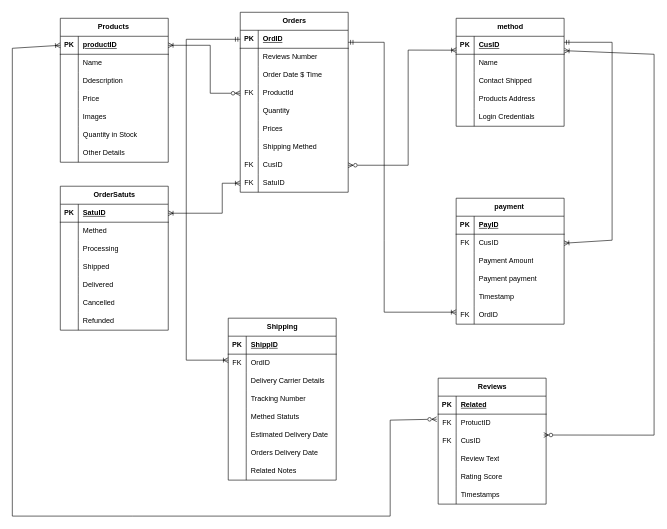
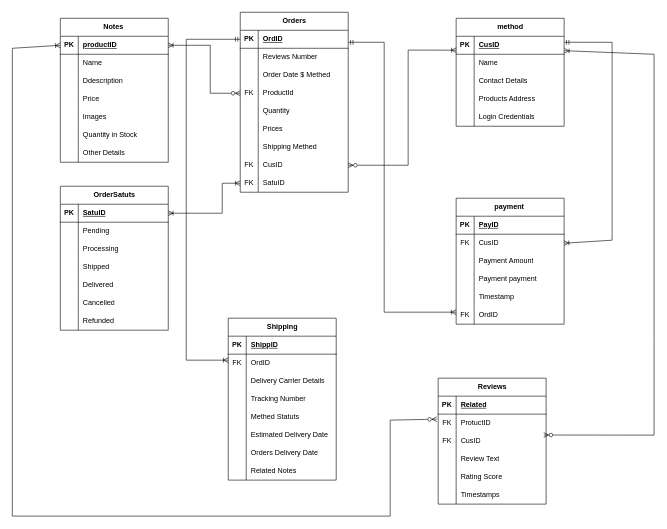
(115, 27) -> (115, 27)
(294, 75) -> (299, 75)
(507, 81) -> (507, 81)
(95, 231) -> (96, 231)
